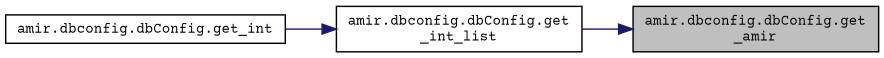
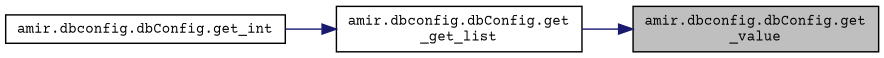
(459, 29) -> (459, 29)
(756, 29) -> (756, 29)
